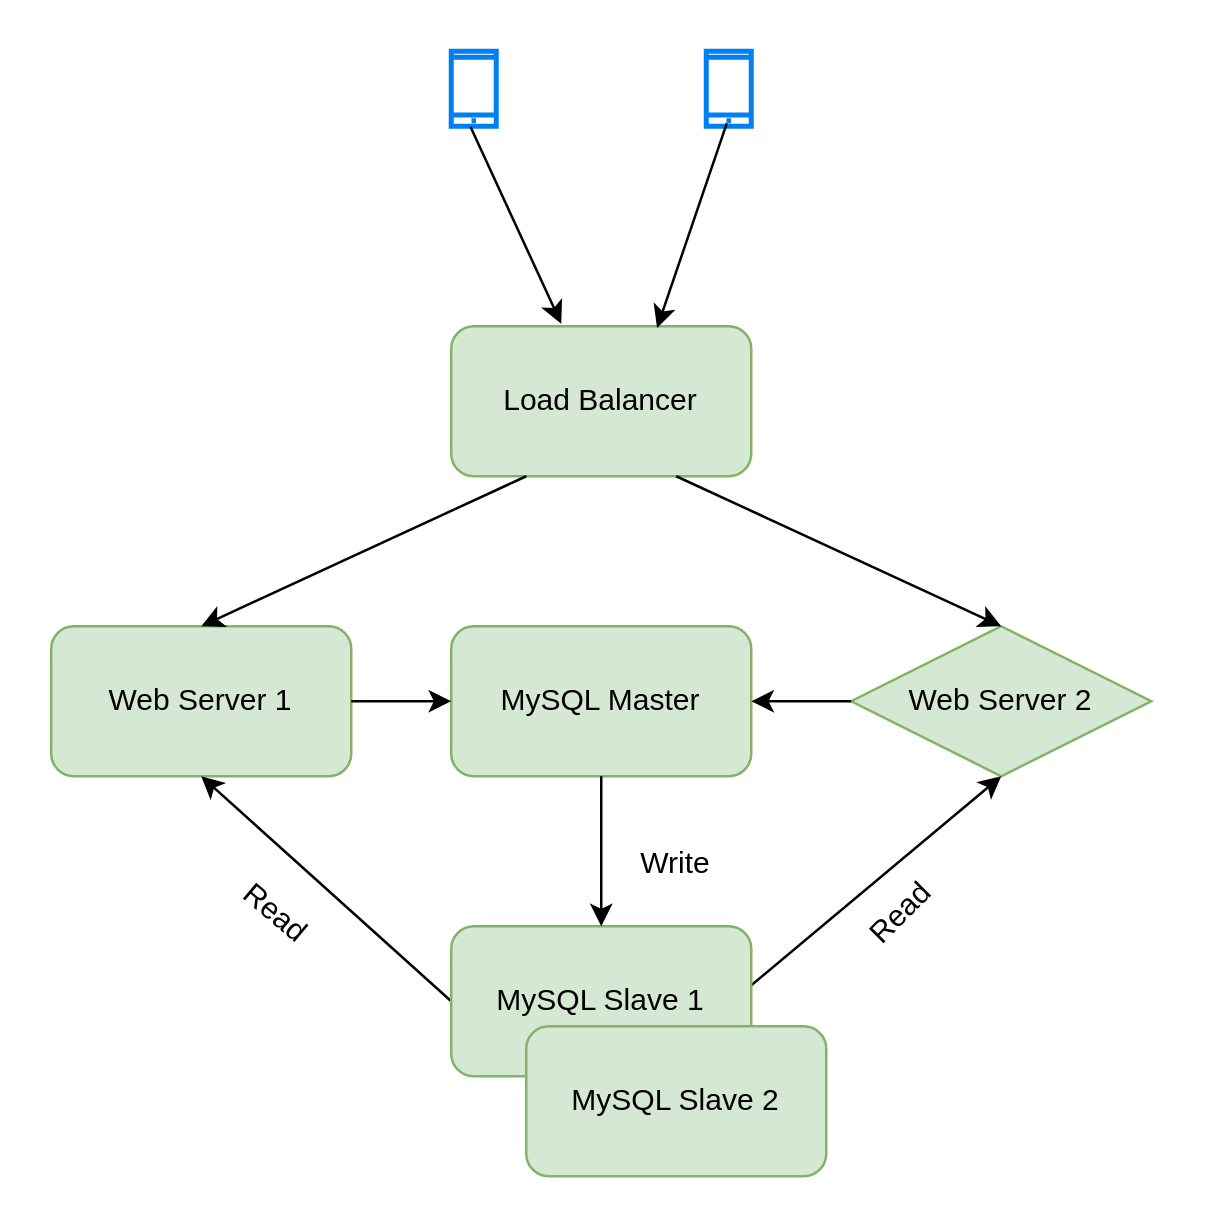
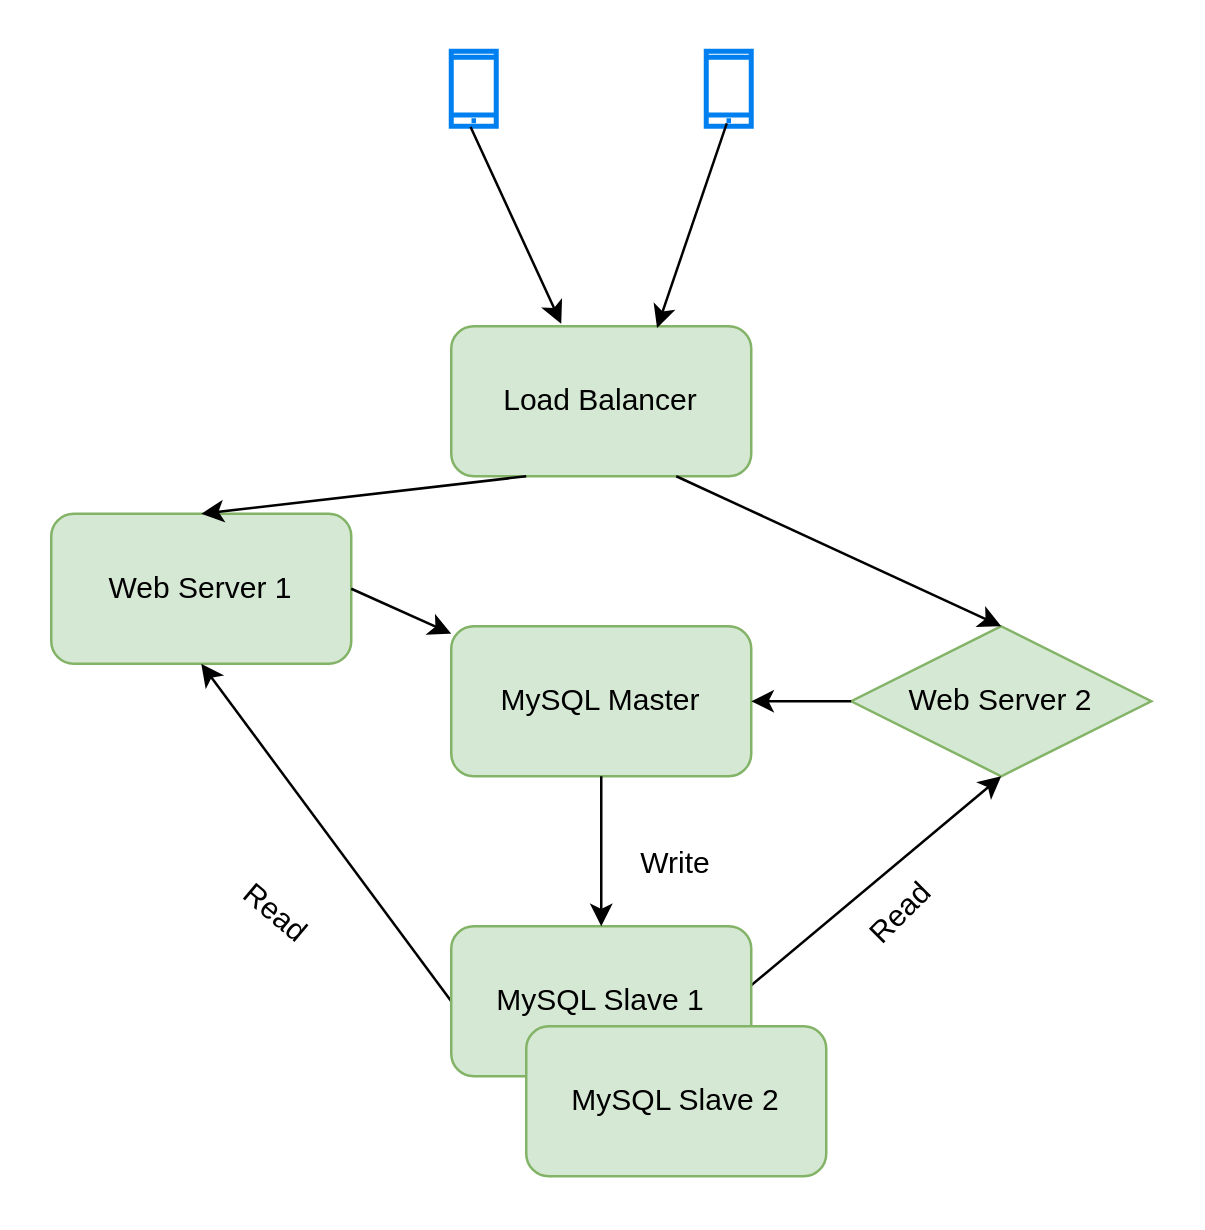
(201, 701) -> (201, 589)
